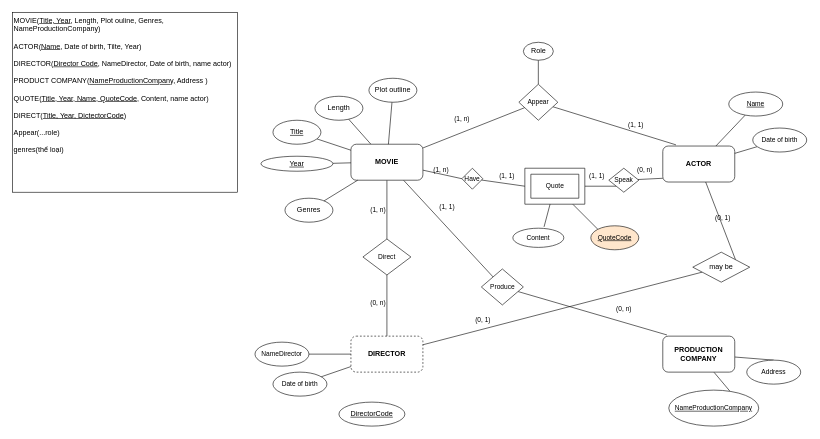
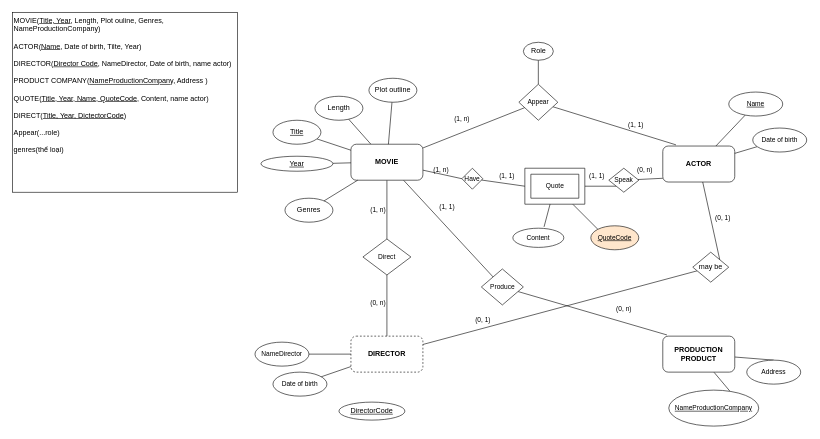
(721, 267) -> (711, 267)
(699, 354) -> (699, 354)
(372, 414) -> (372, 411)
